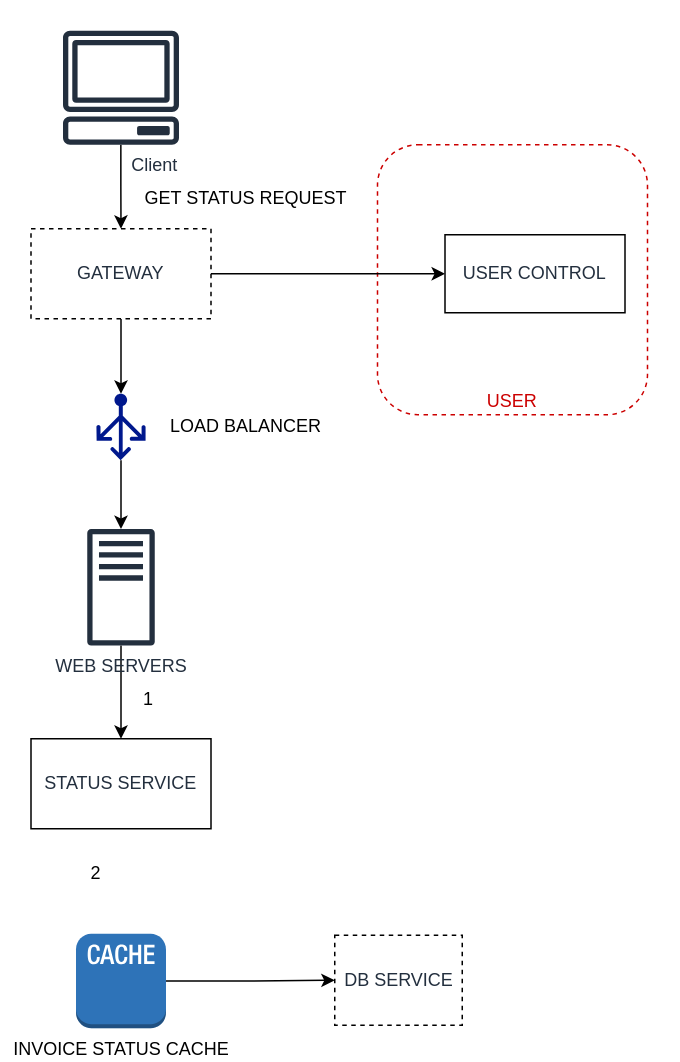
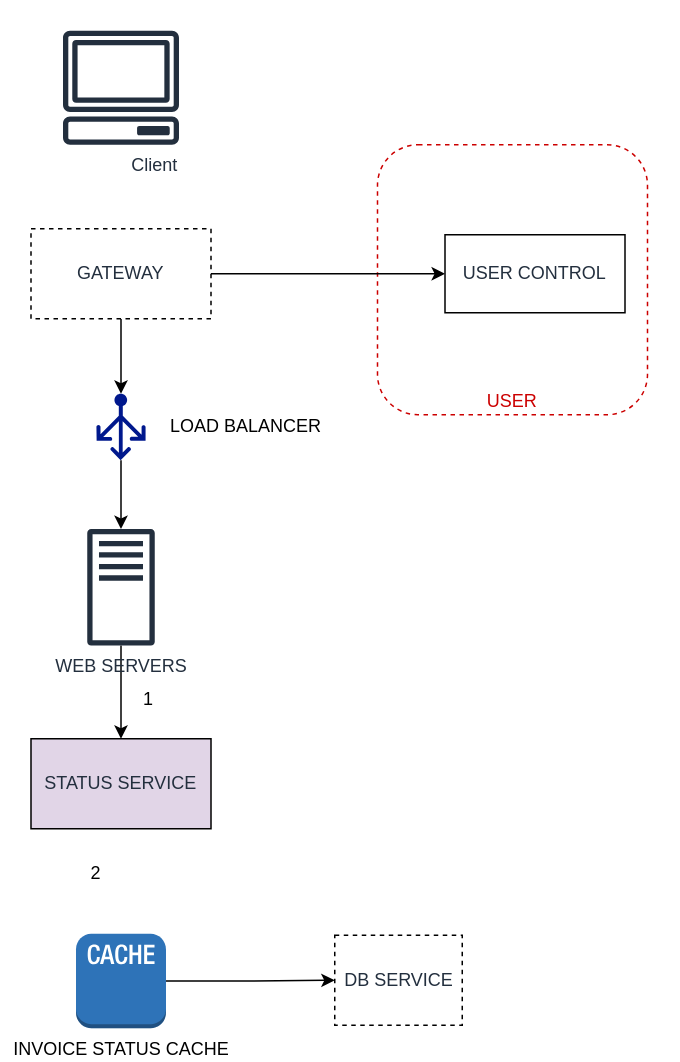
(121, 182) -> none
(245, 199) -> none
(121, 784) -> (121, 784)
